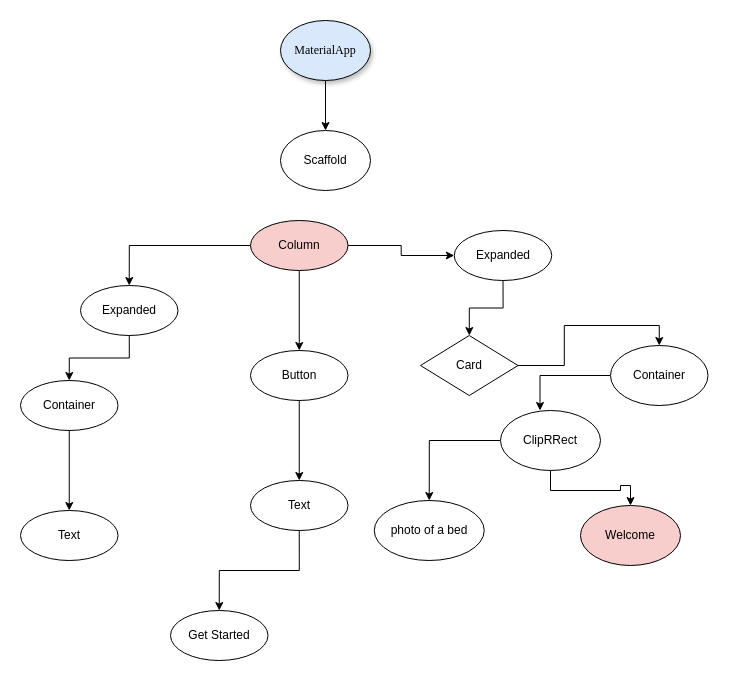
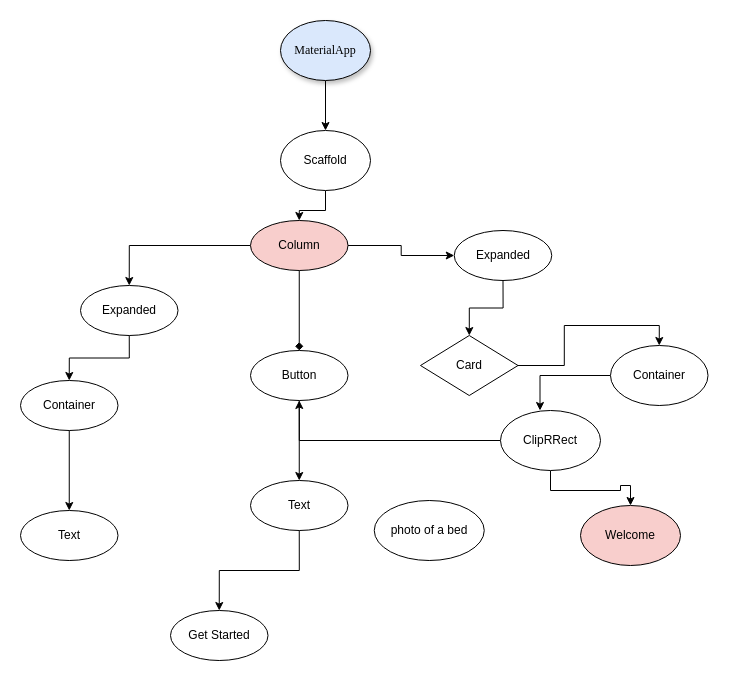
none -> (321, 211)
(299, 342) -> (299, 341)
(429, 466) -> (366, 441)
